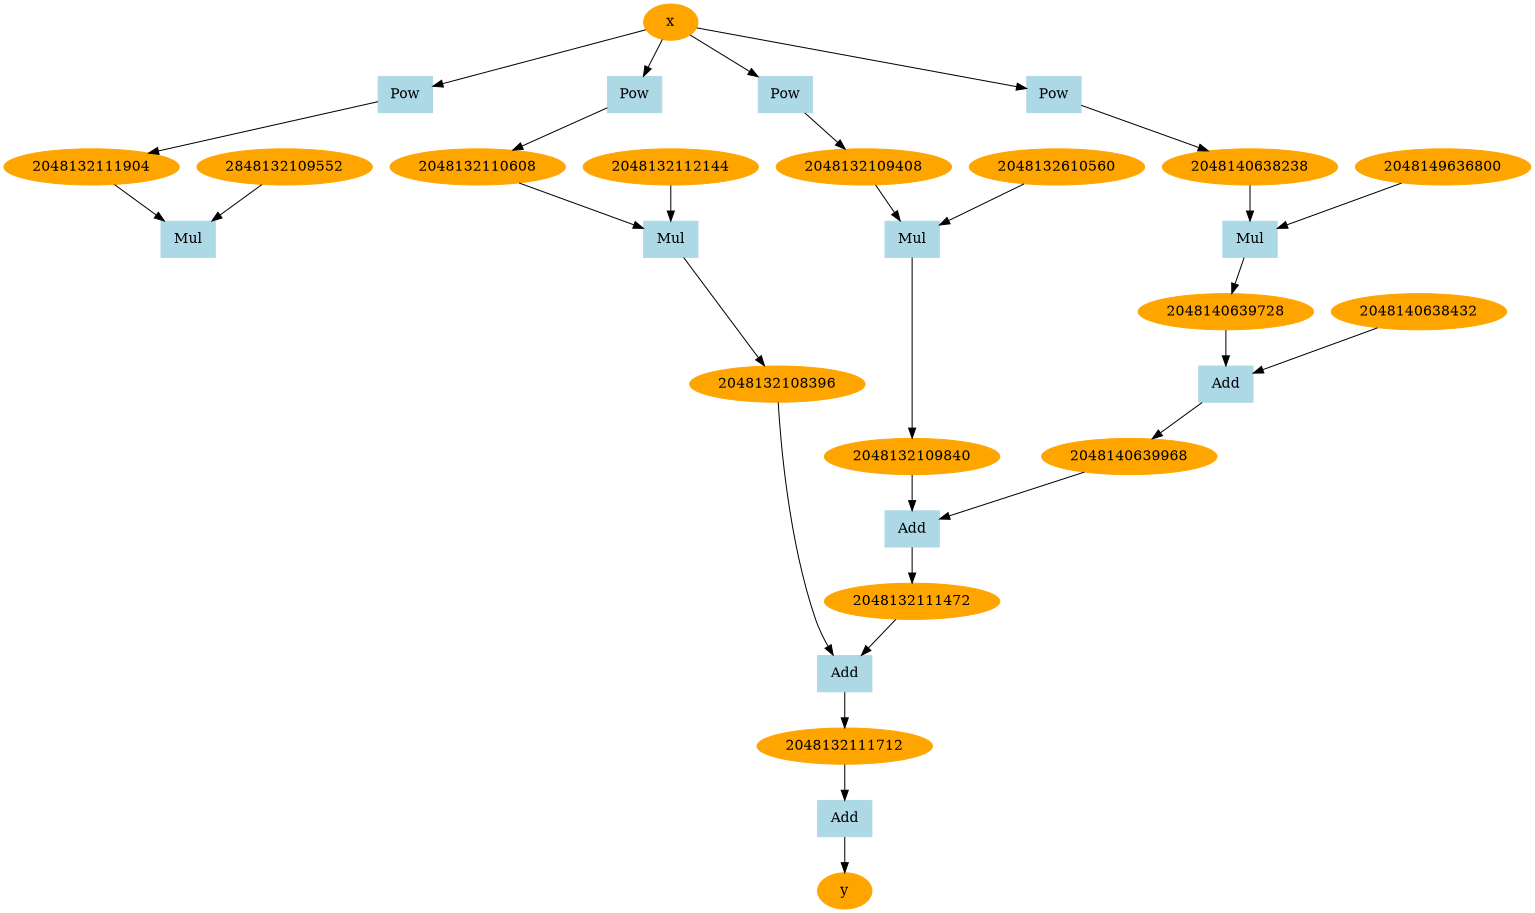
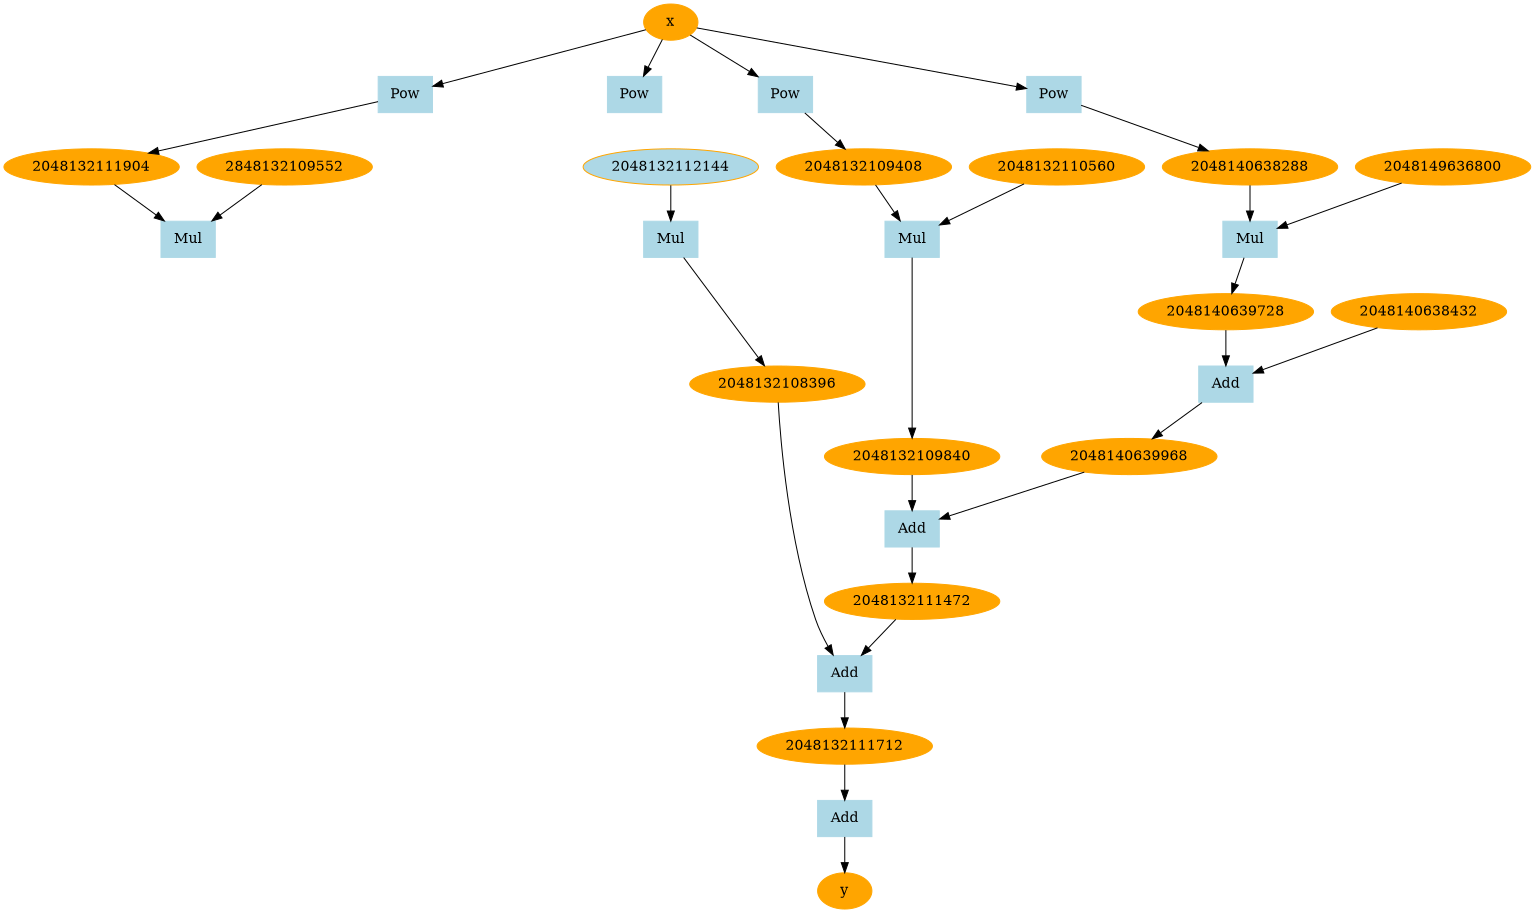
(478, 167) -> none
(671, 167) -> (671, 167)
(1057, 167) -> (1057, 167)
(1250, 167) -> (1250, 167)
